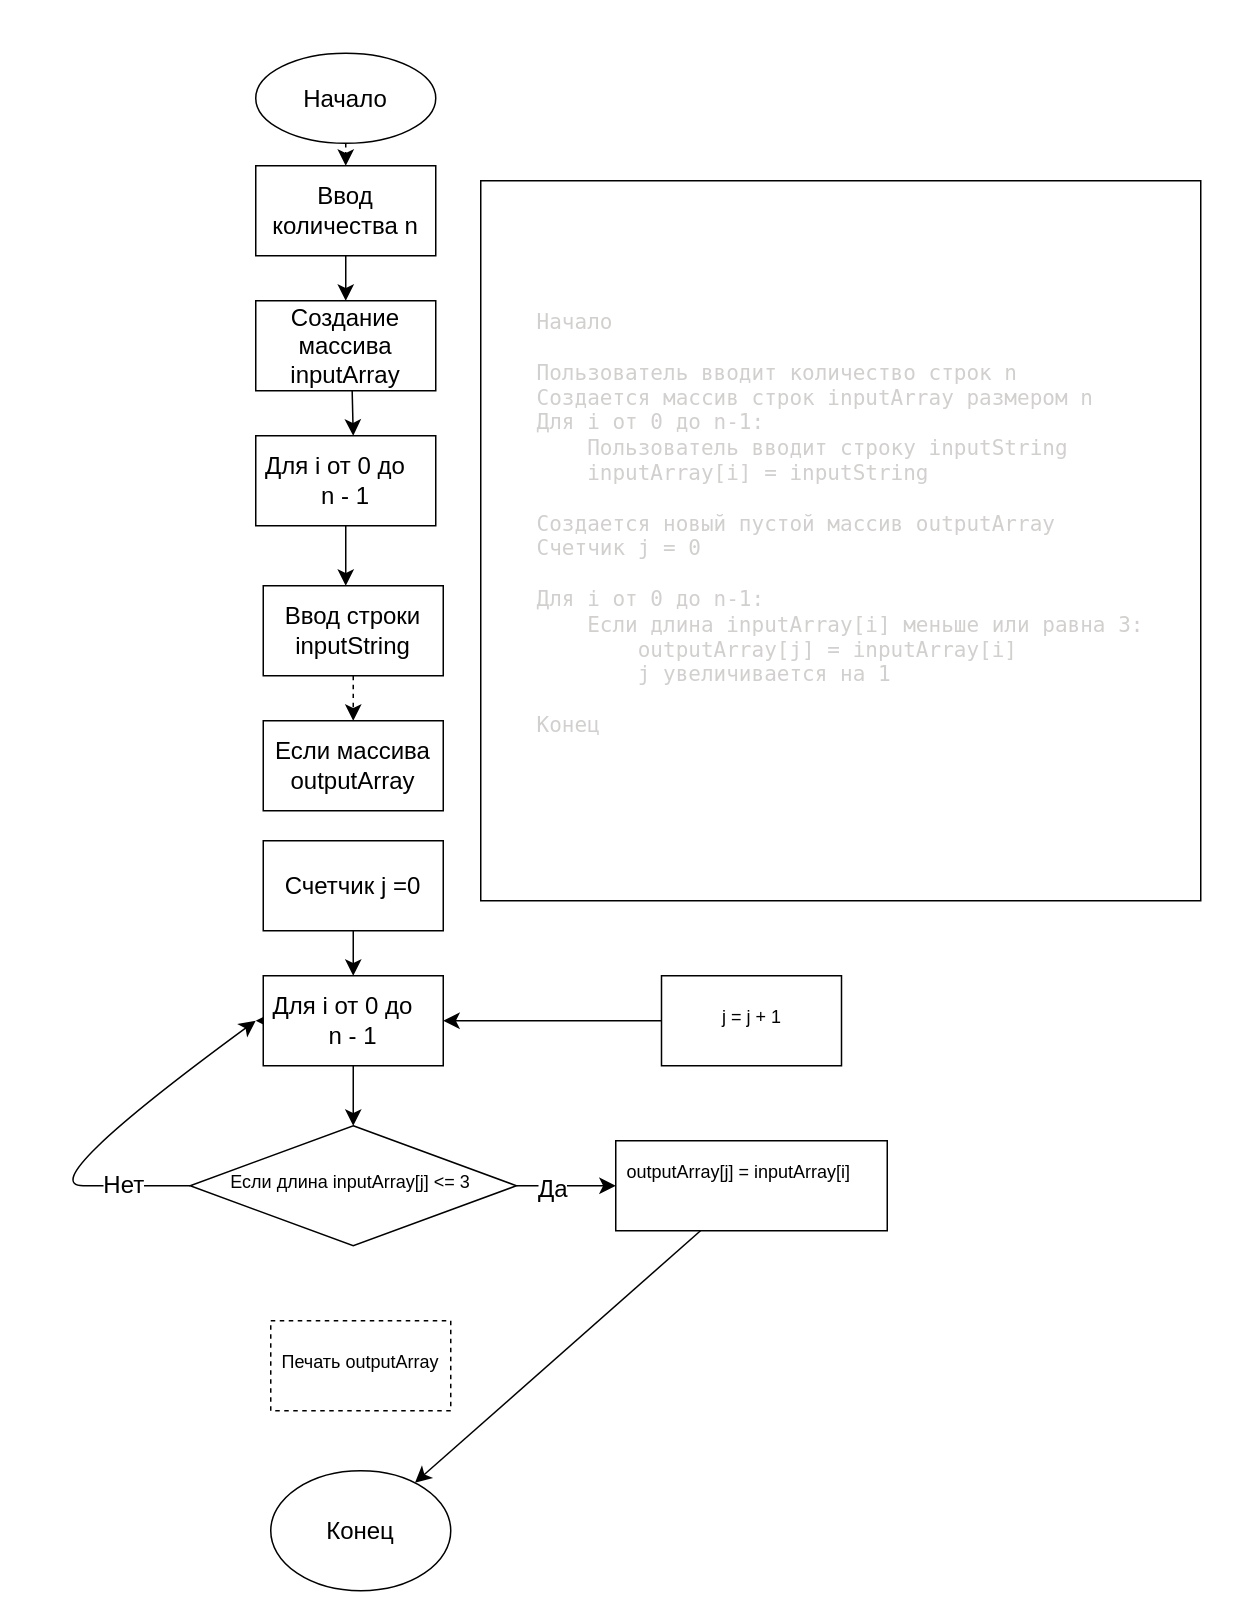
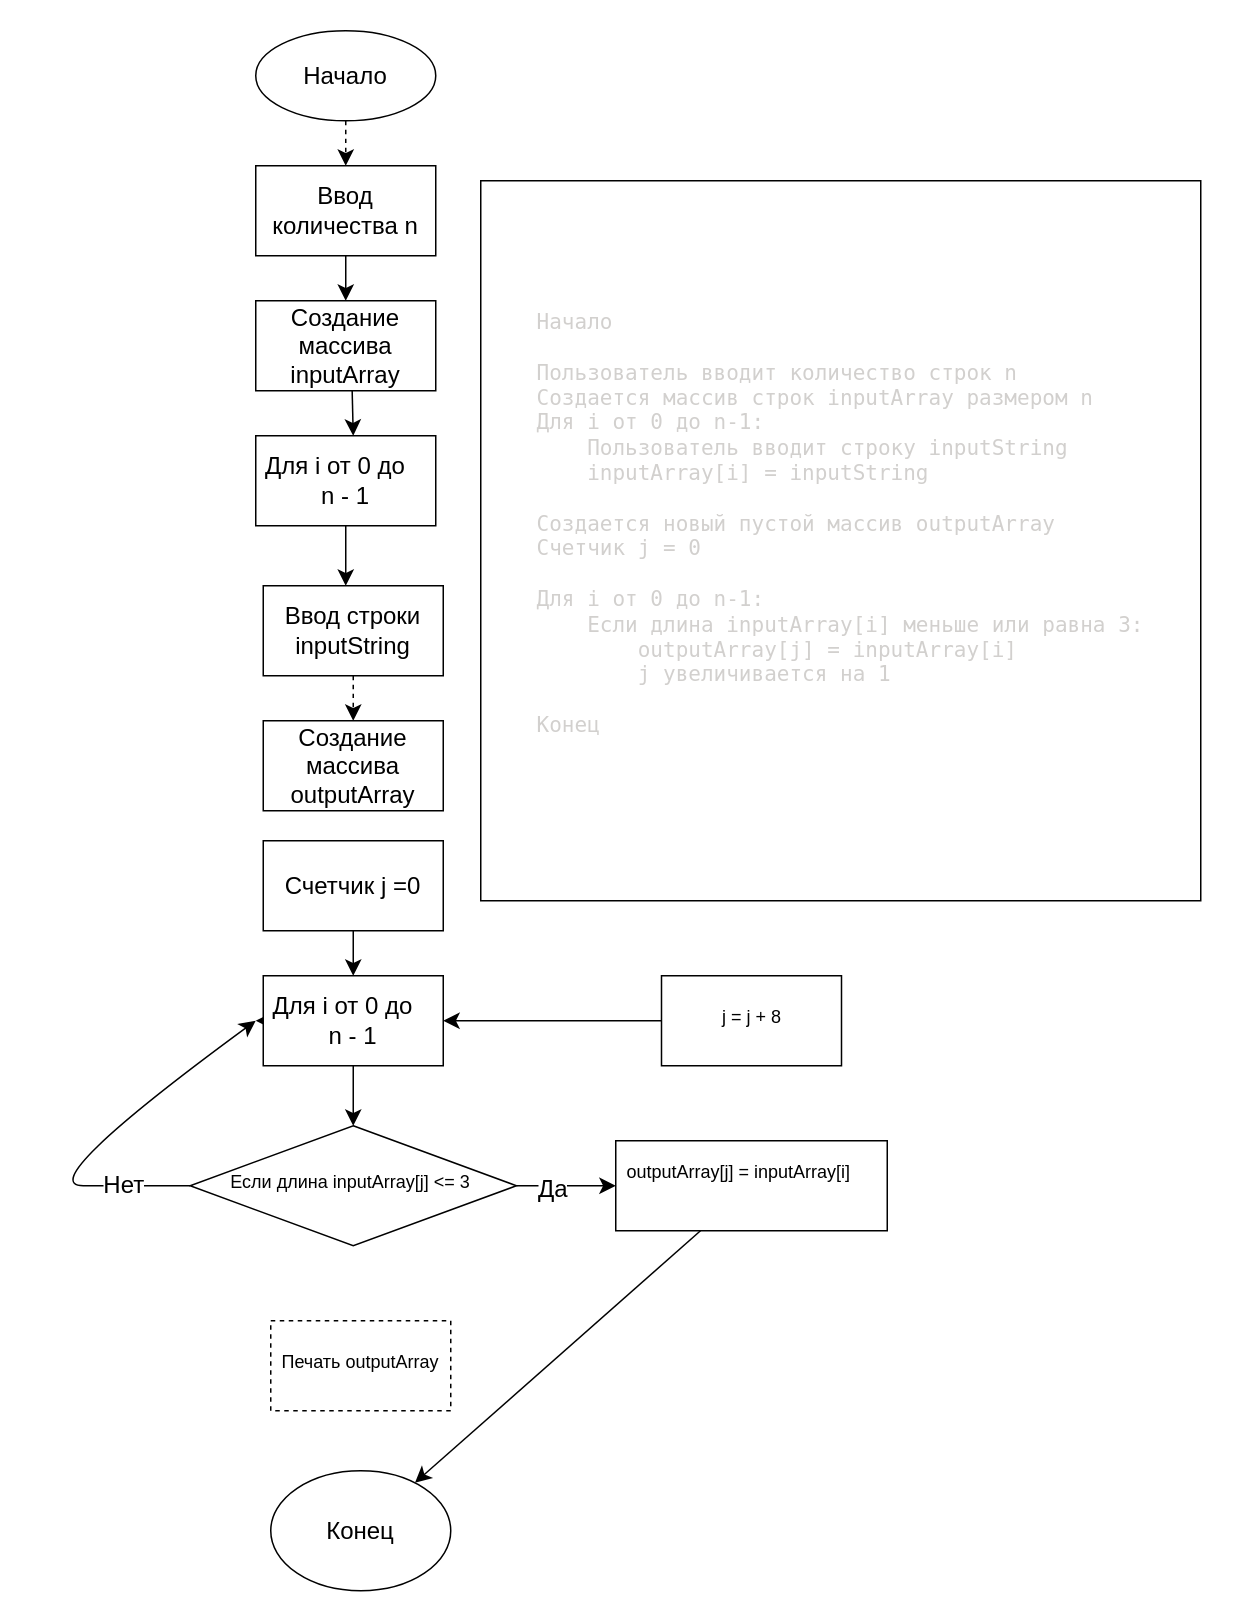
(346, 98) -> (346, 76)
(353, 766) -> (353, 766)
(752, 1018) -> (752, 1018)
